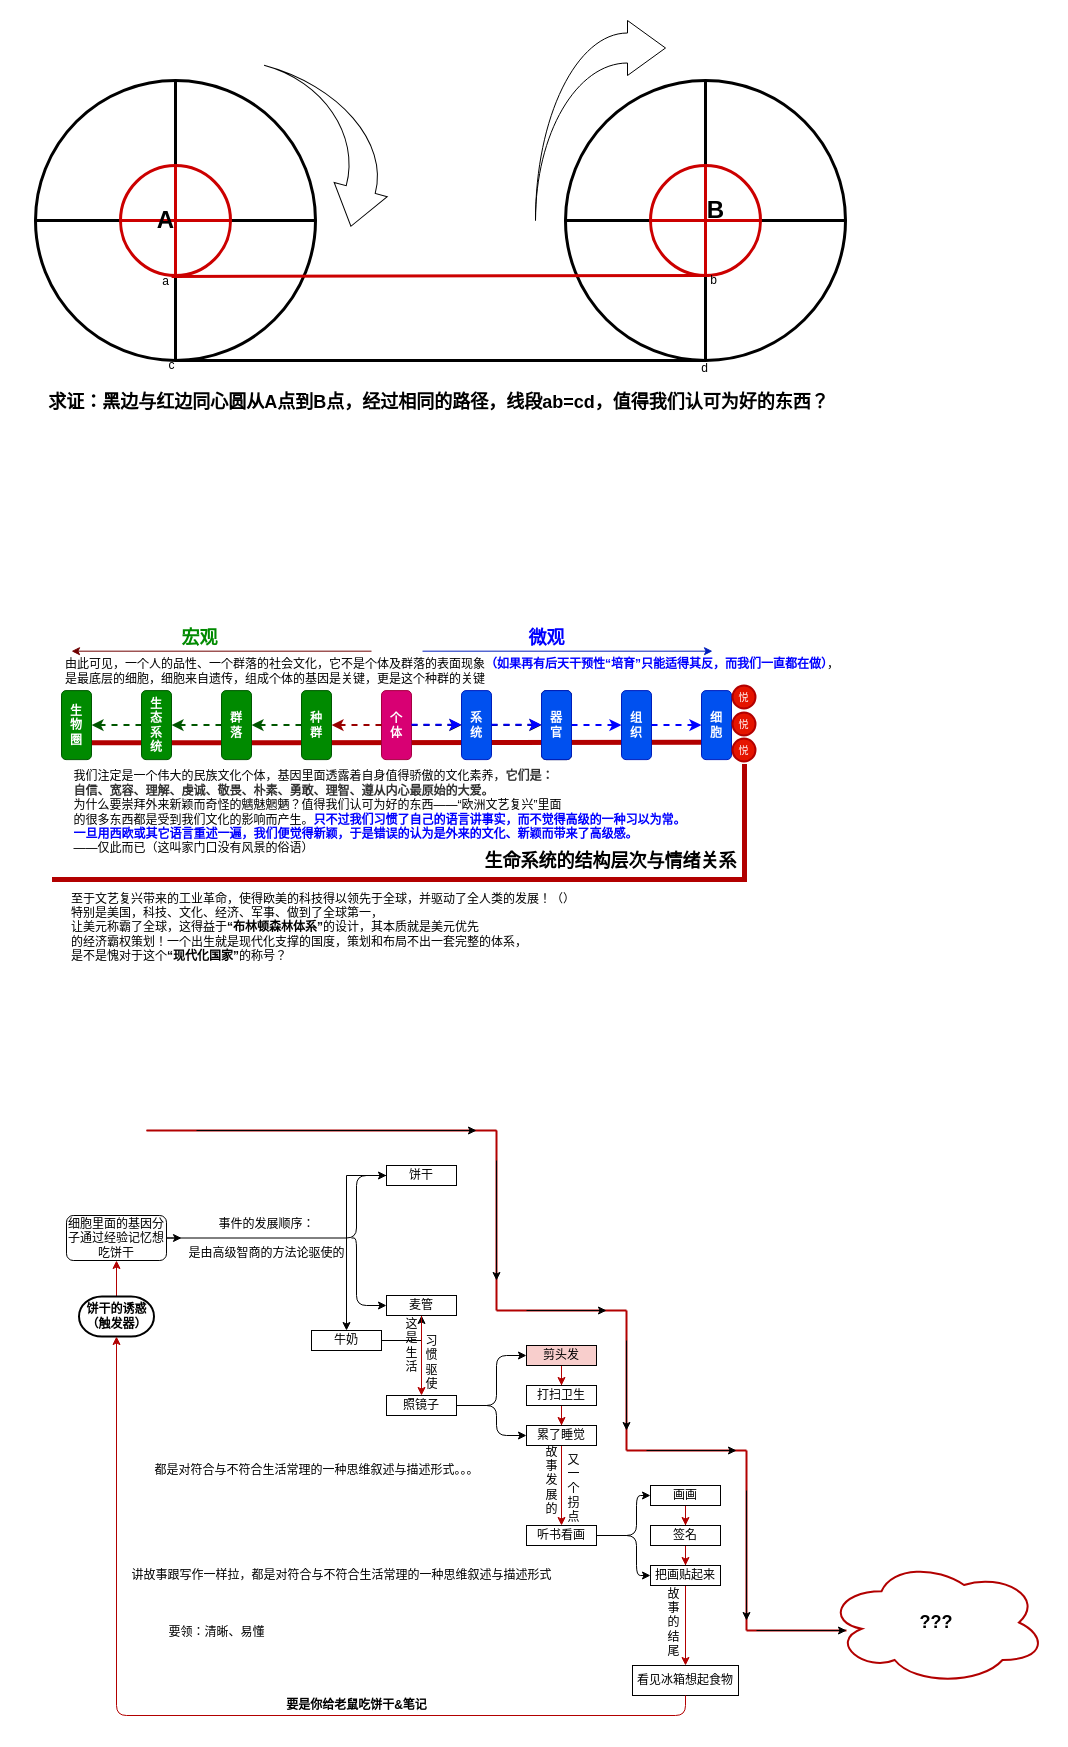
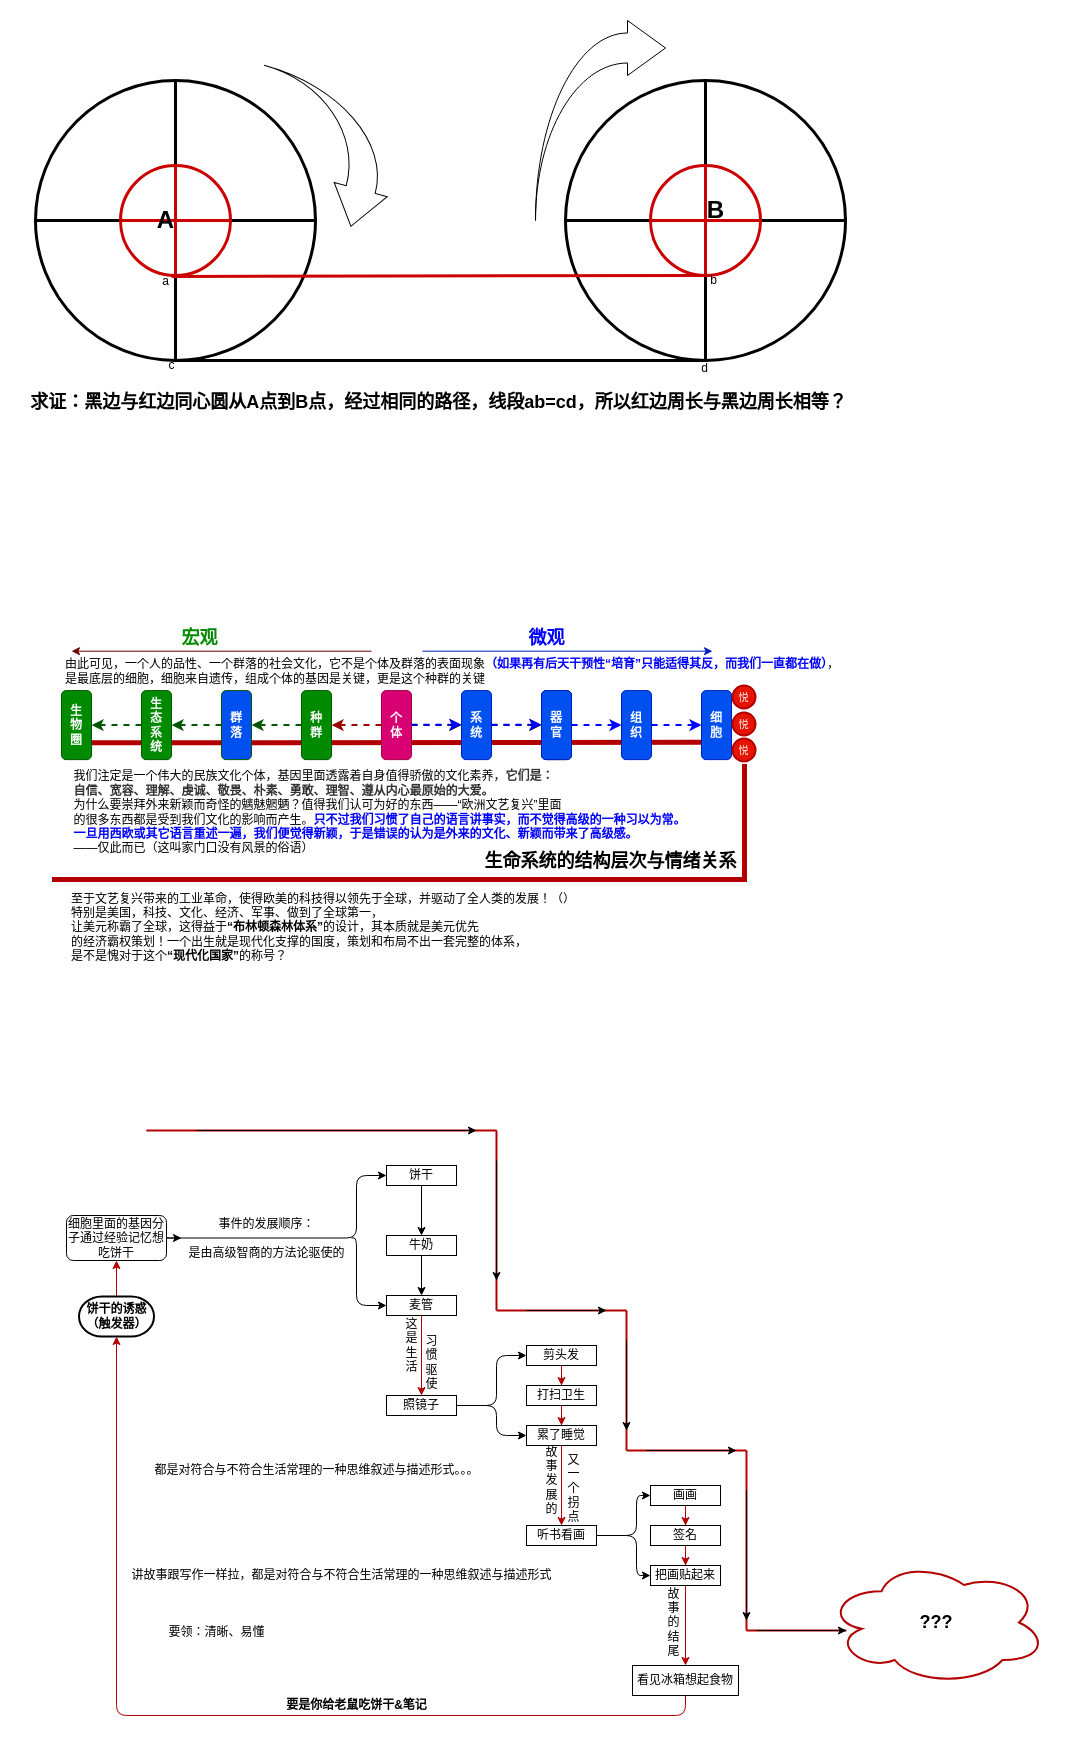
(439, 403) -> (439, 403)
(237, 725) -> (237, 725)
(347, 1341) -> (422, 1246)
(562, 1356) -> (562, 1356)
